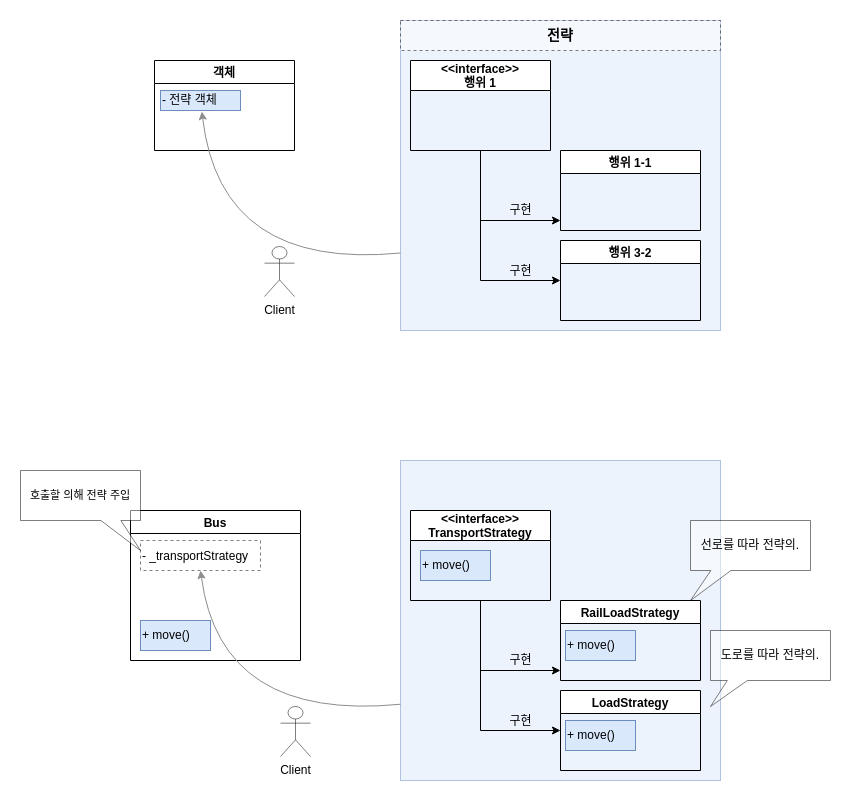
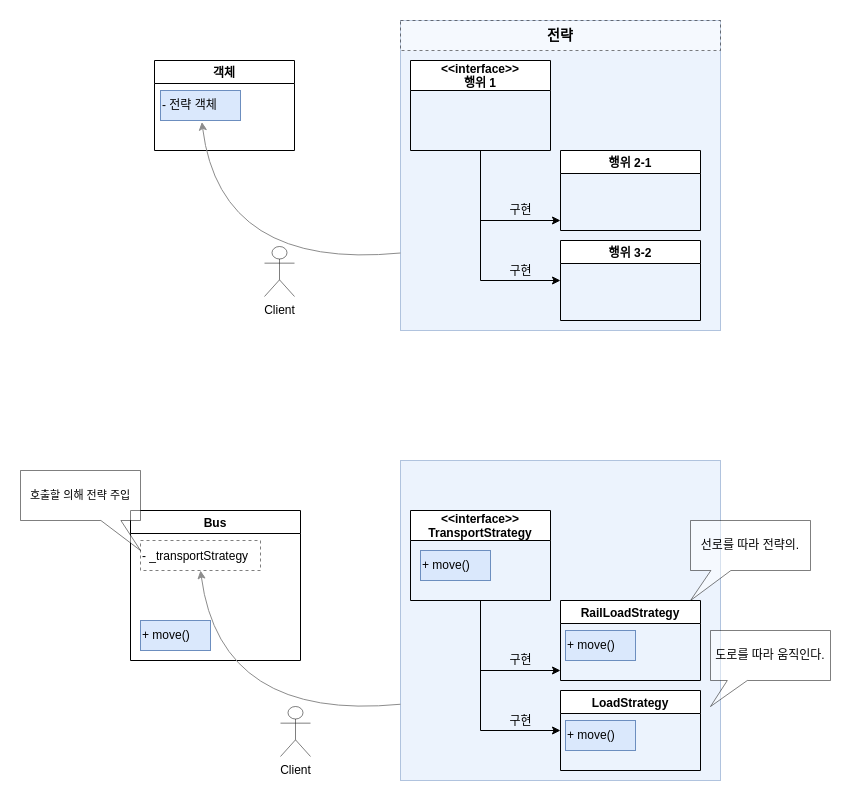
(201, 101) -> (201, 106)
(630, 163) -> (630, 163)
(771, 656) -> (771, 656)
